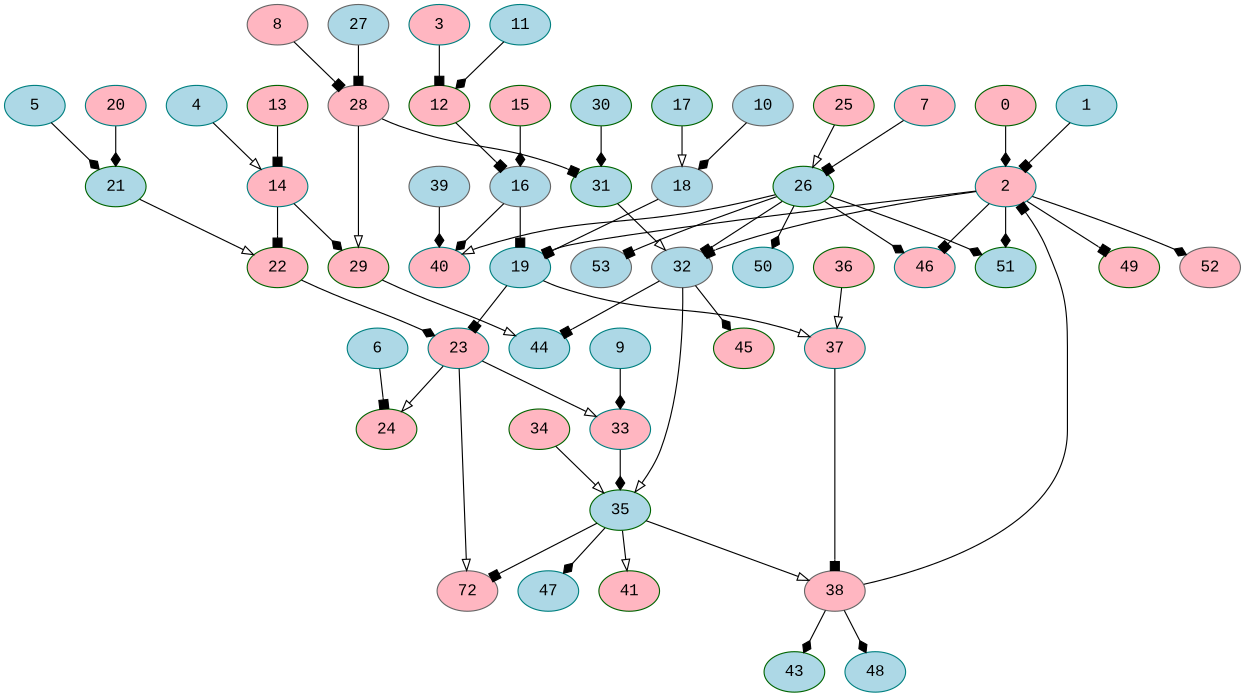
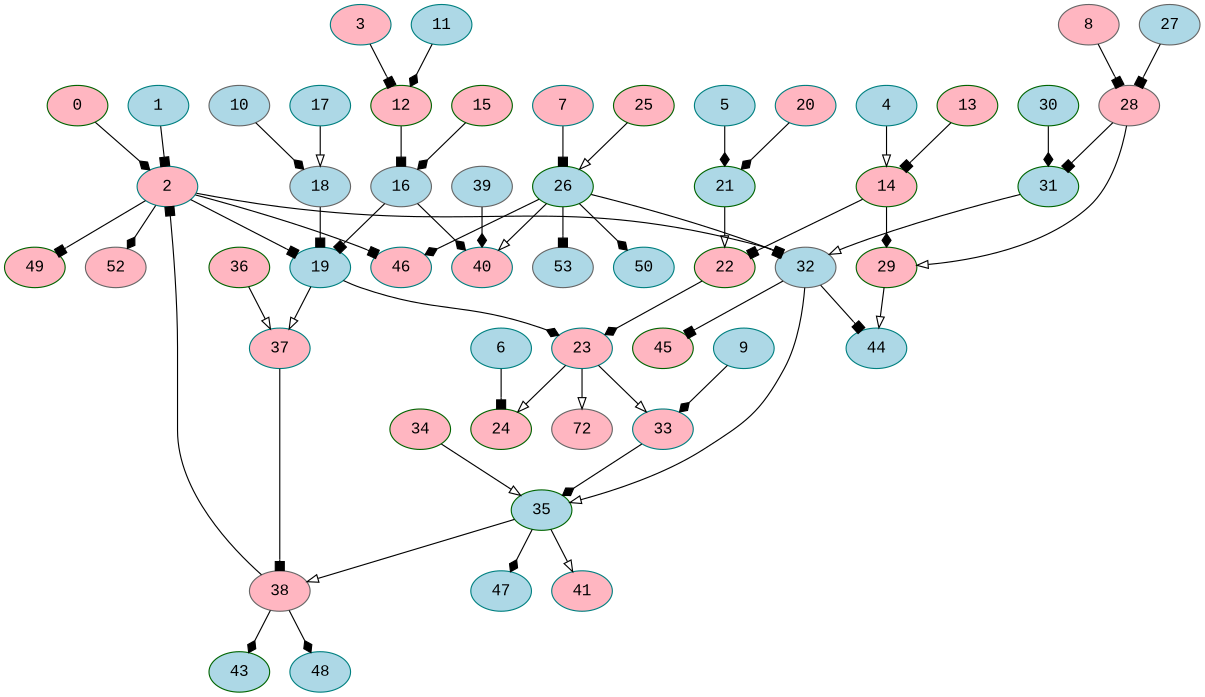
(682, 106) -> (320, 106)
(278, 187) -> (887, 187)
(1006, 267) -> none
(493, 303) -> (444, 307)
(709, 303) -> (739, 305)
(549, 548) -> none
(629, 591) -> (582, 591)
